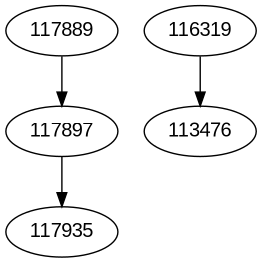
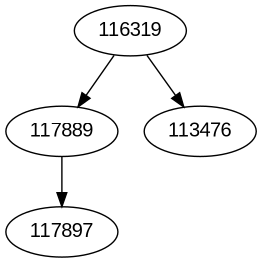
none -> (100, 75)
(62, 232) -> none
